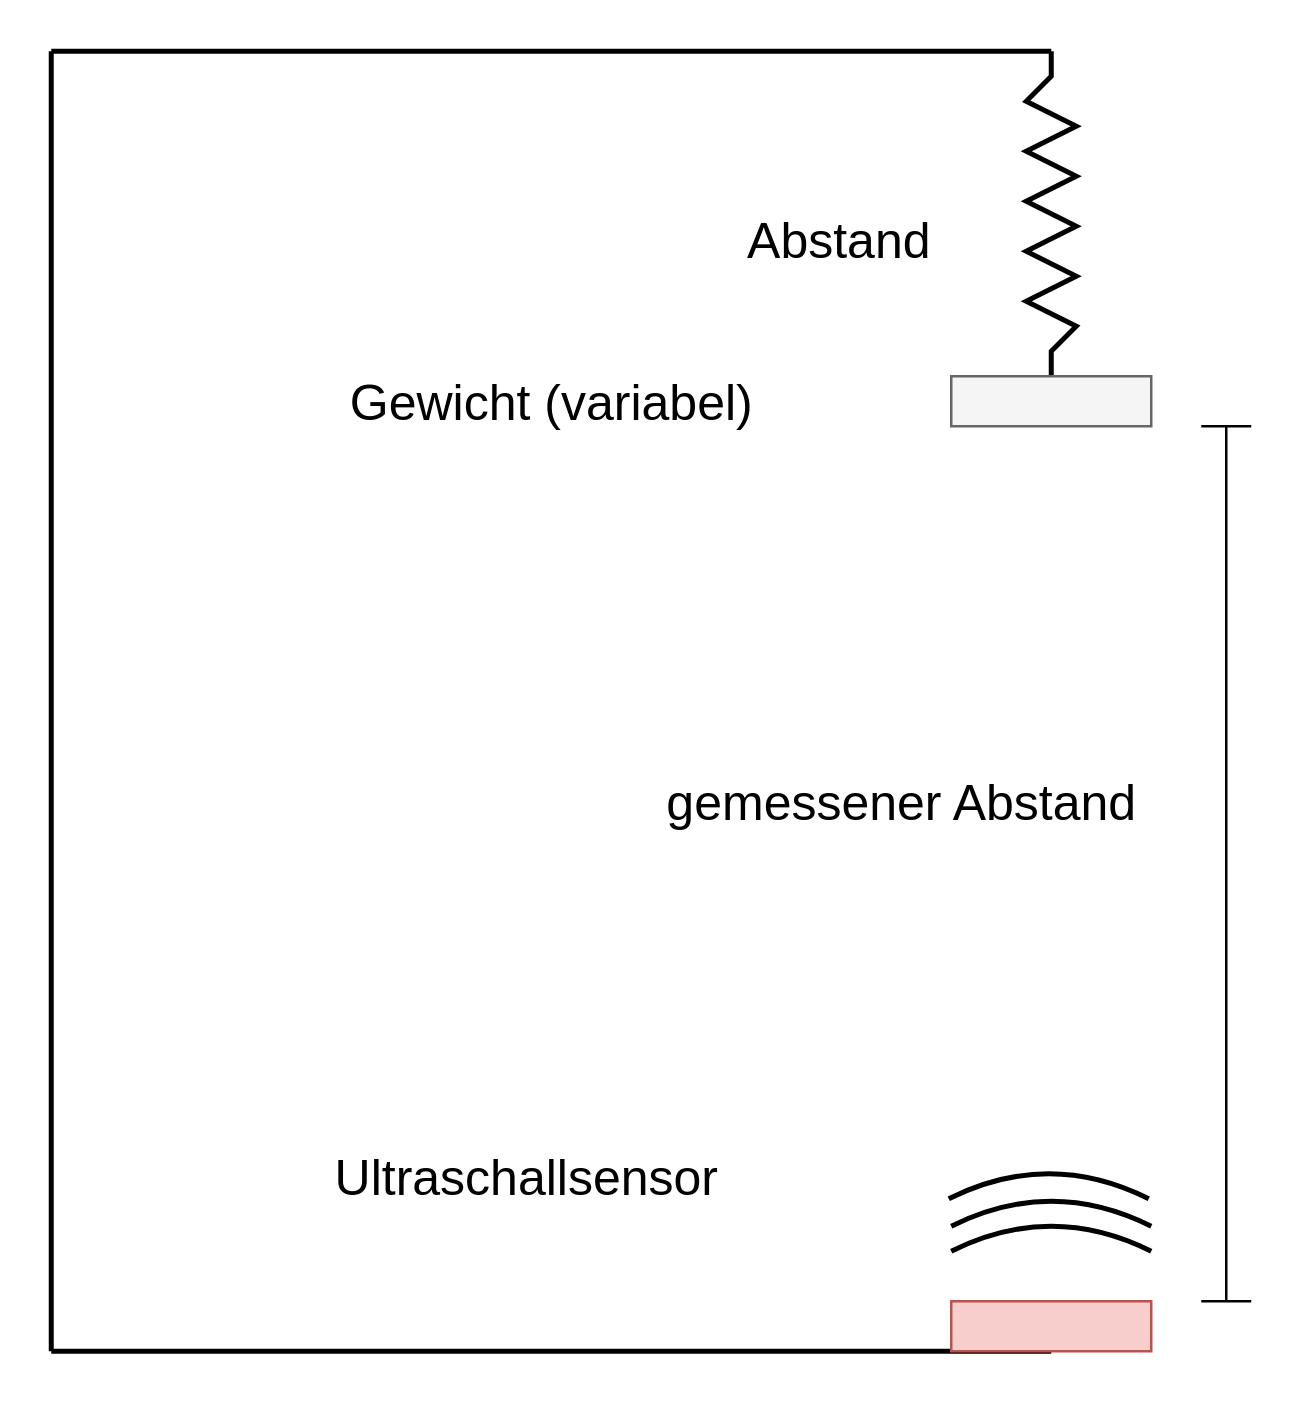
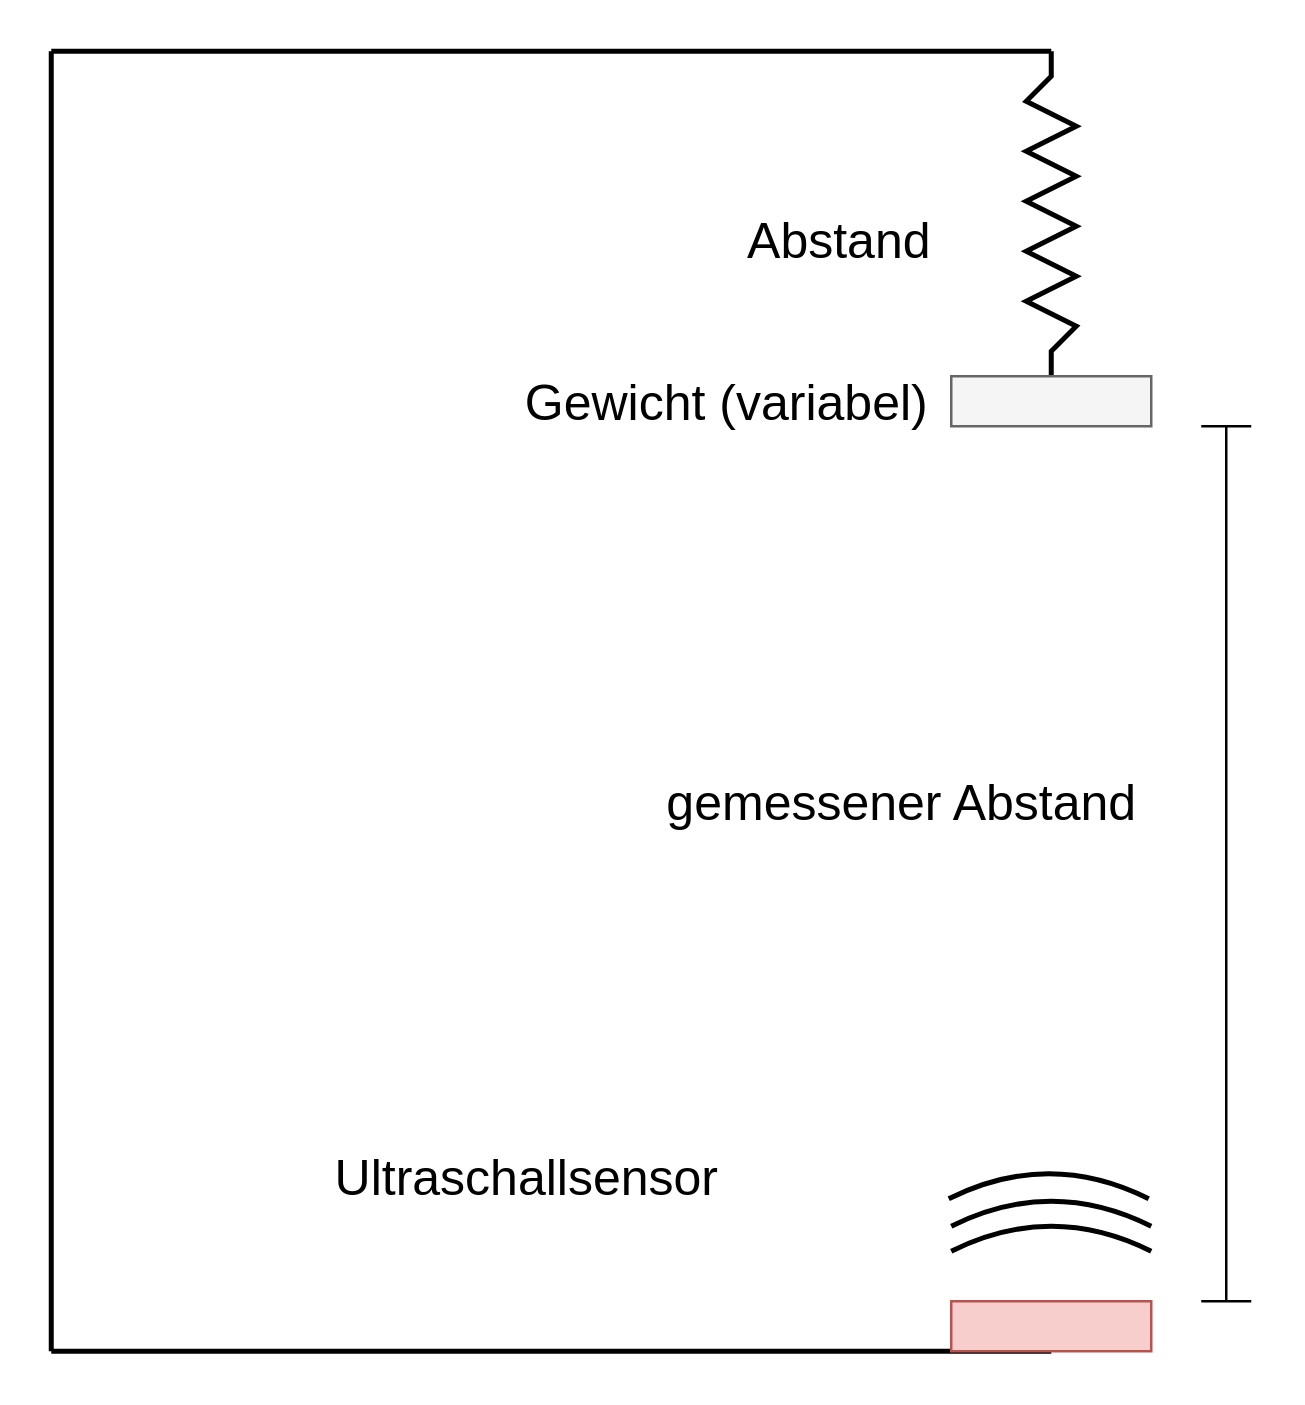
(551, 401) -> (726, 401)
